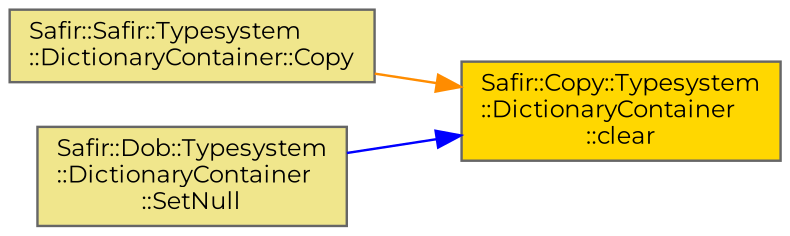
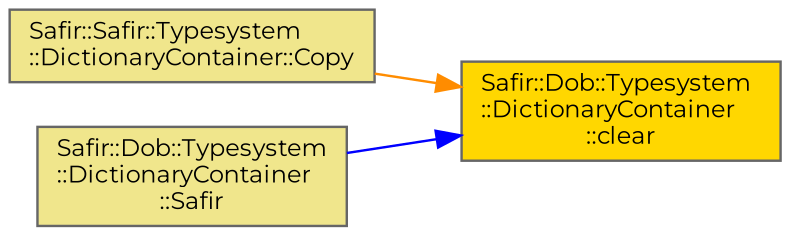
(621, 111) -> (621, 111)
(192, 176) -> (192, 176)
